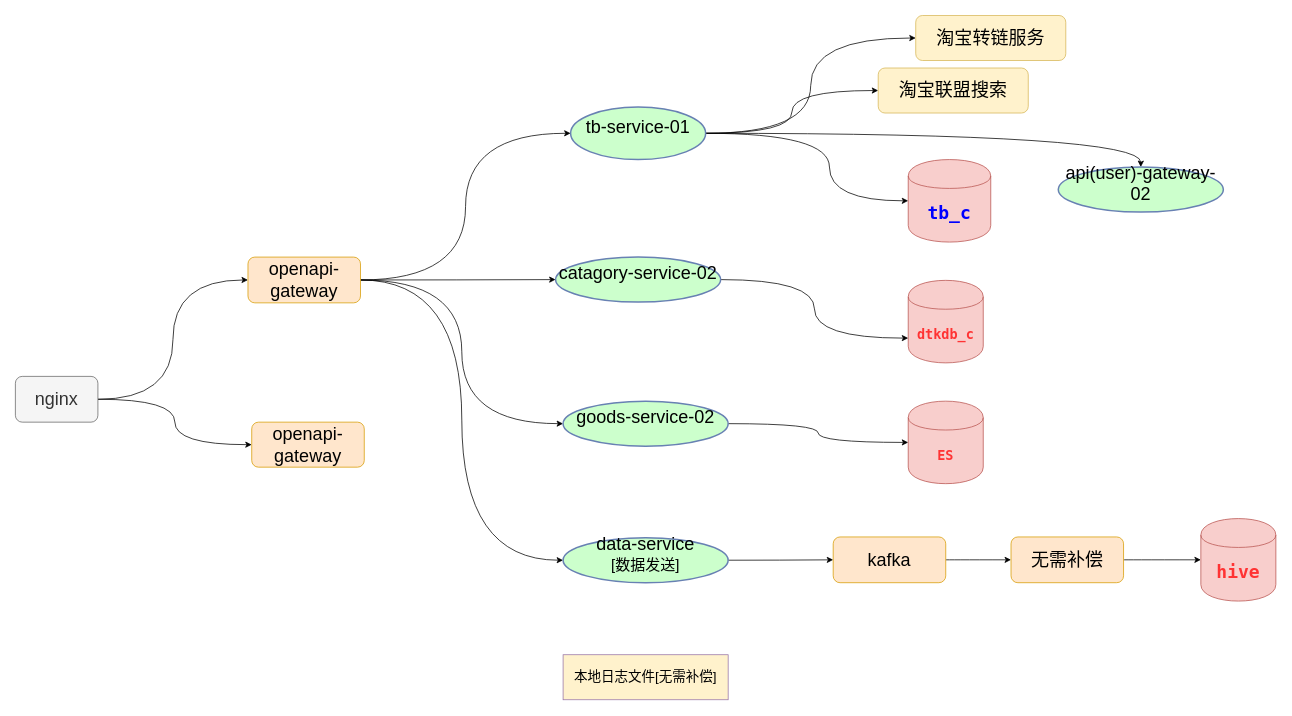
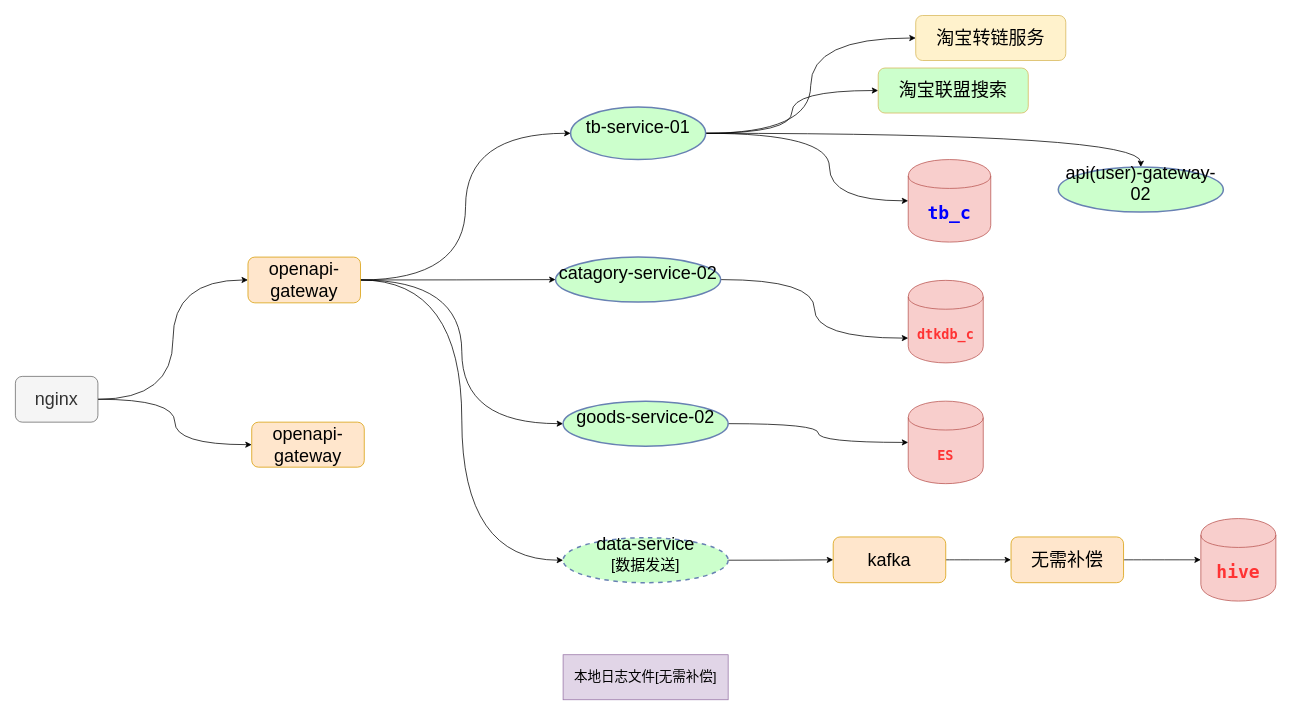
(953, 90) -> (953, 90)
(645, 560) -> (645, 560)
(645, 677) -> (645, 677)
